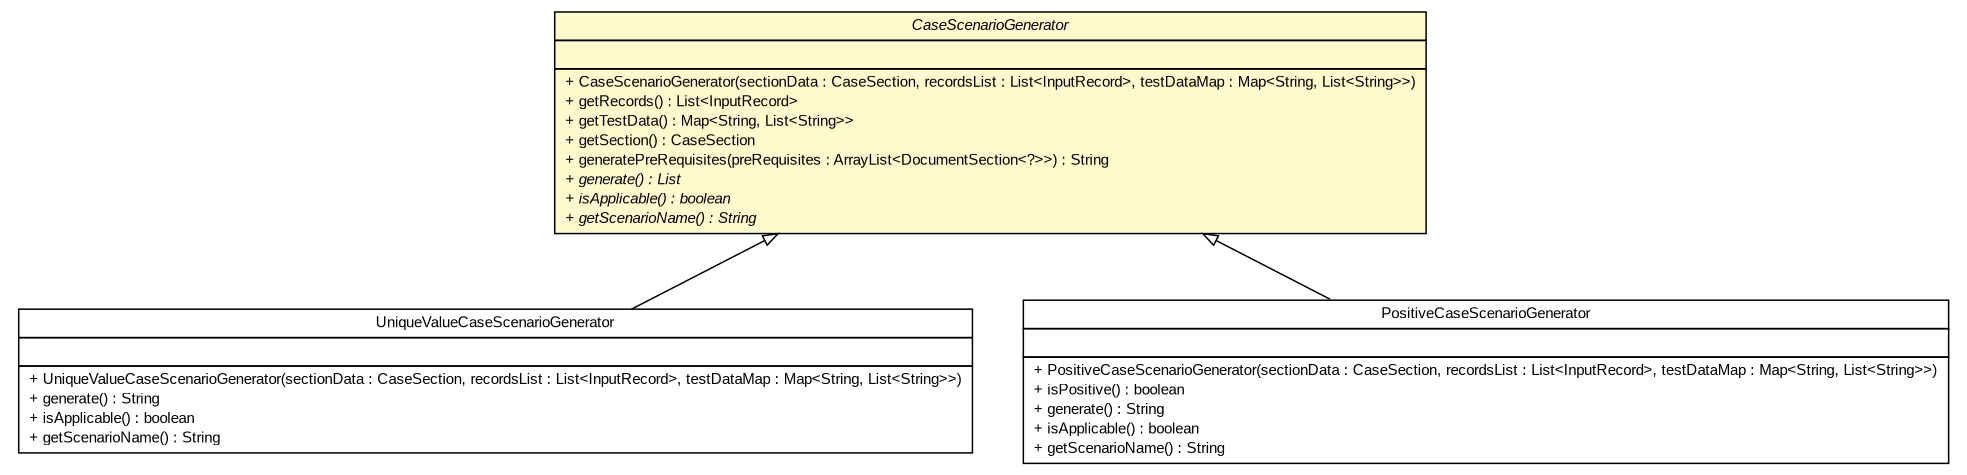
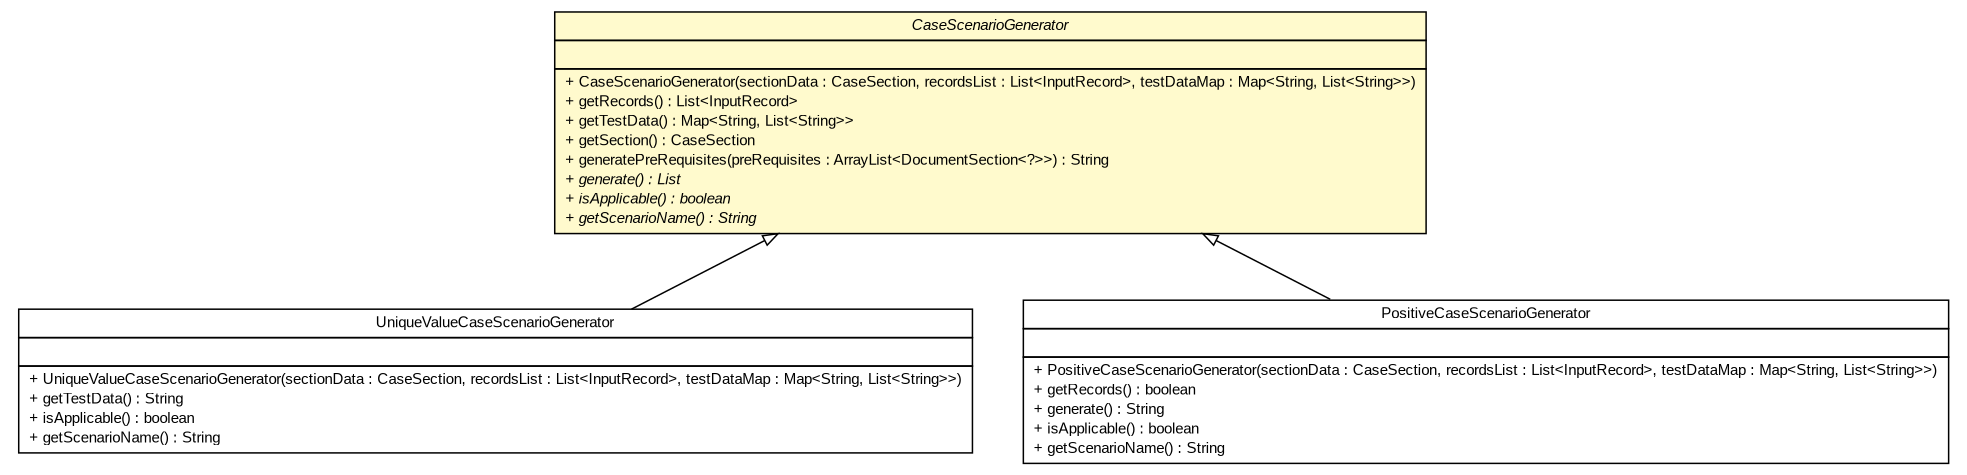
(1109, 390) -> (1115, 390)
(95, 399) -> (106, 399)
